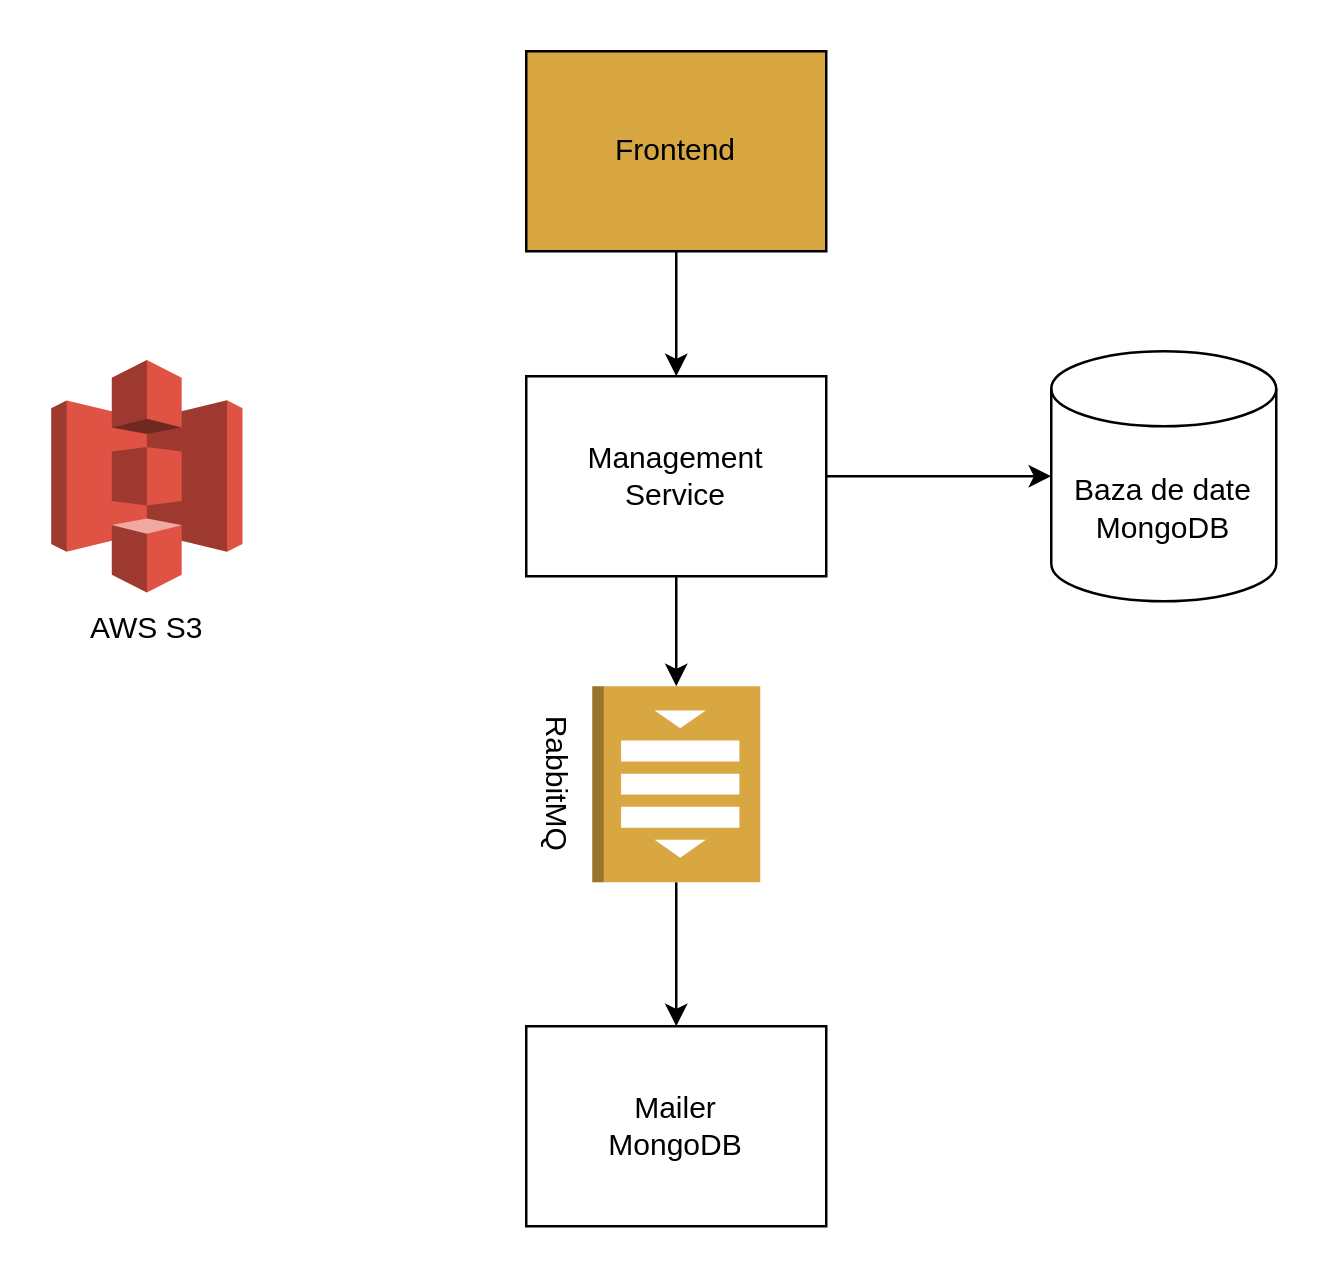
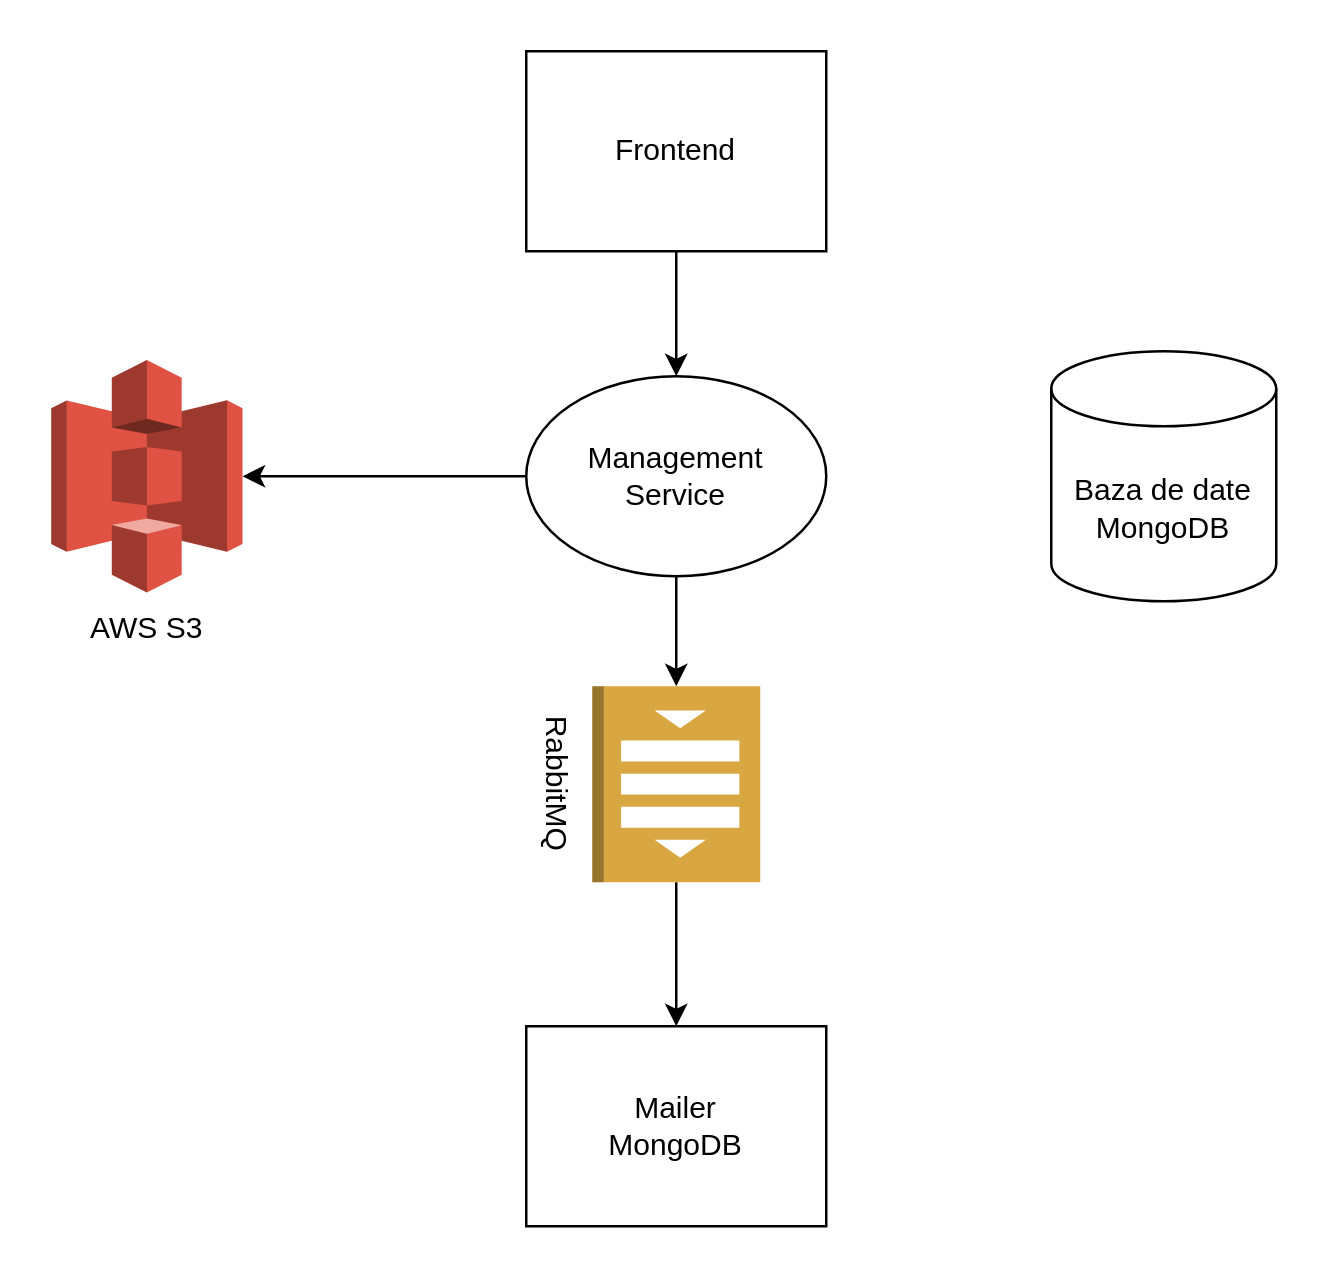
(676, 151) -> (676, 151)
(676, 476) -> (676, 476)
(930, 476) -> (393, 476)
